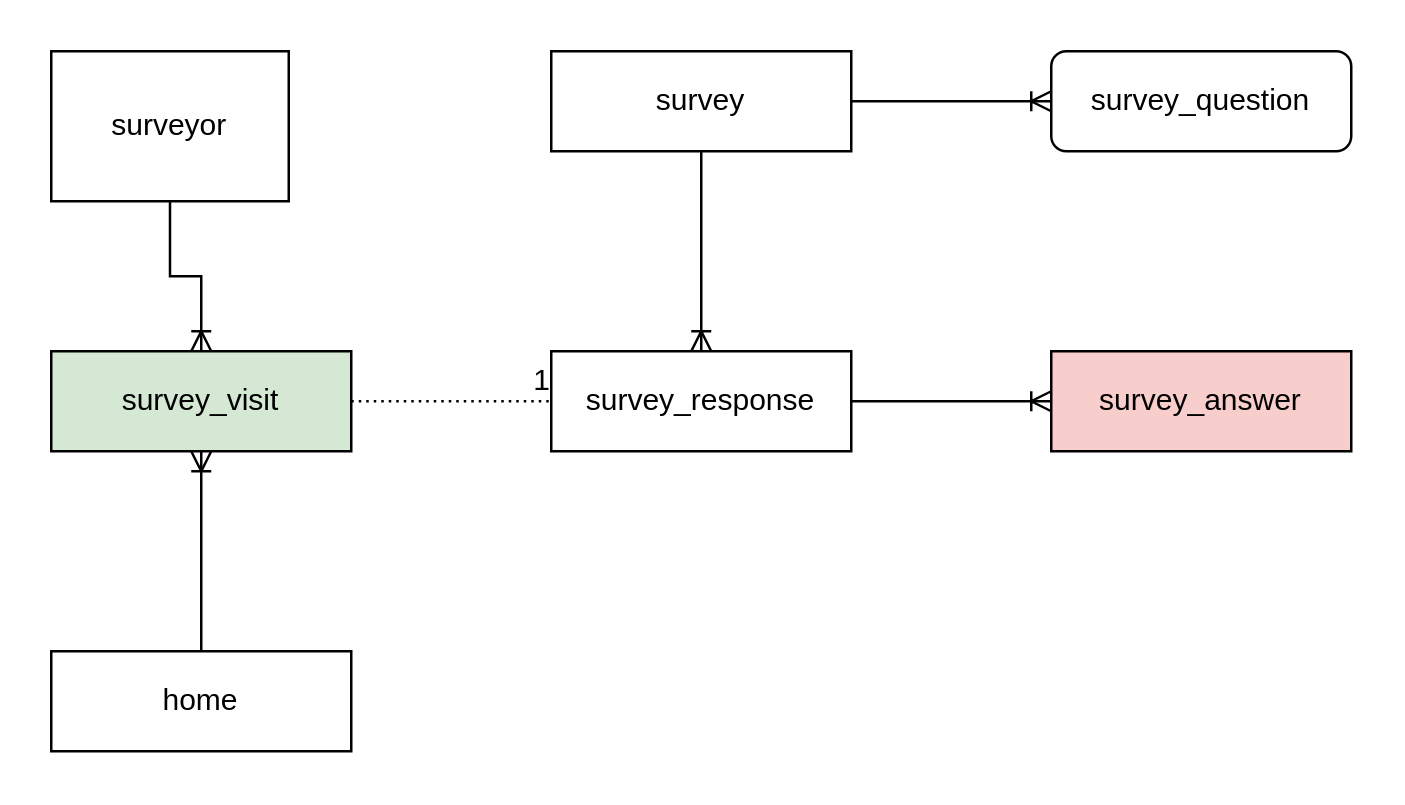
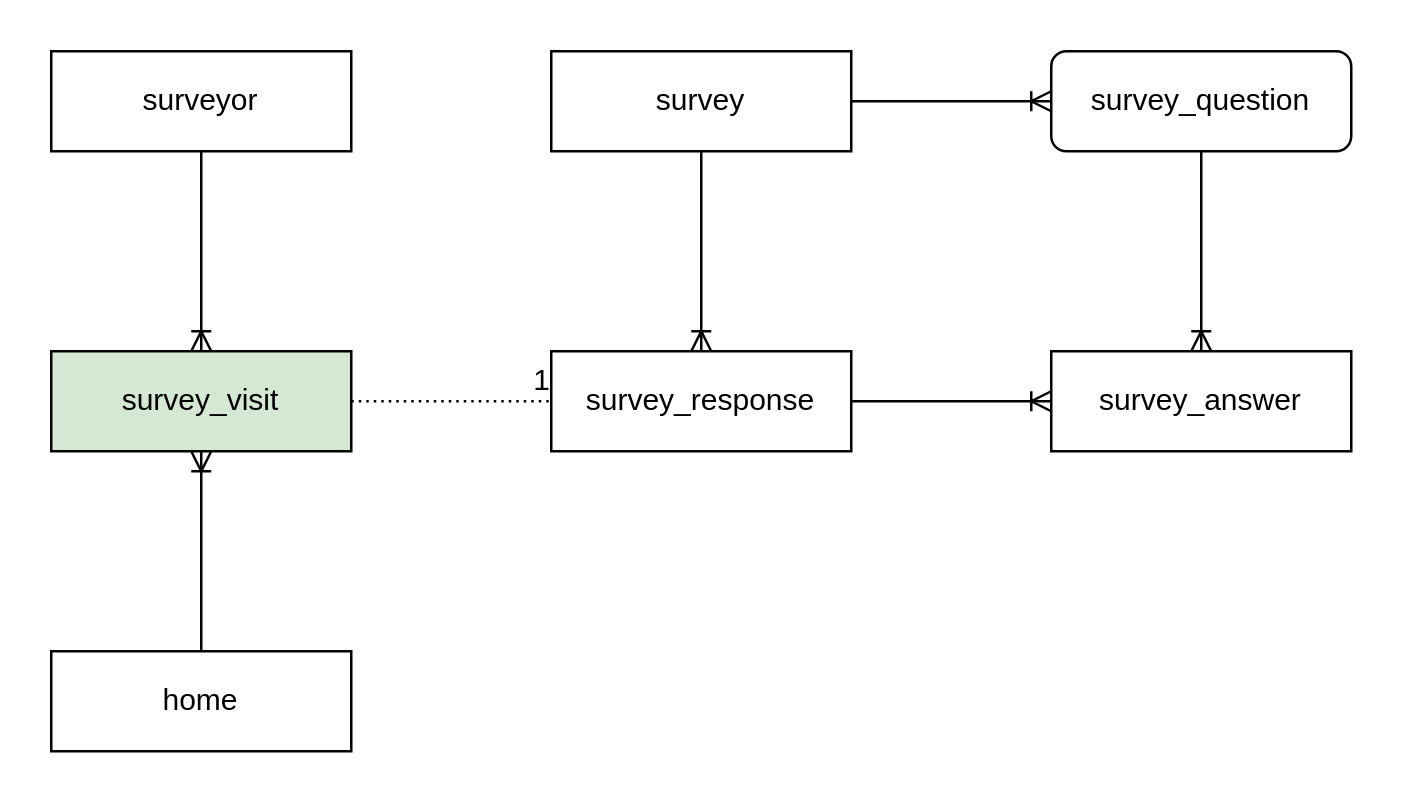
(170, 126) -> (201, 101)
none -> (1201, 251)
(1201, 401) -> (1201, 401)
